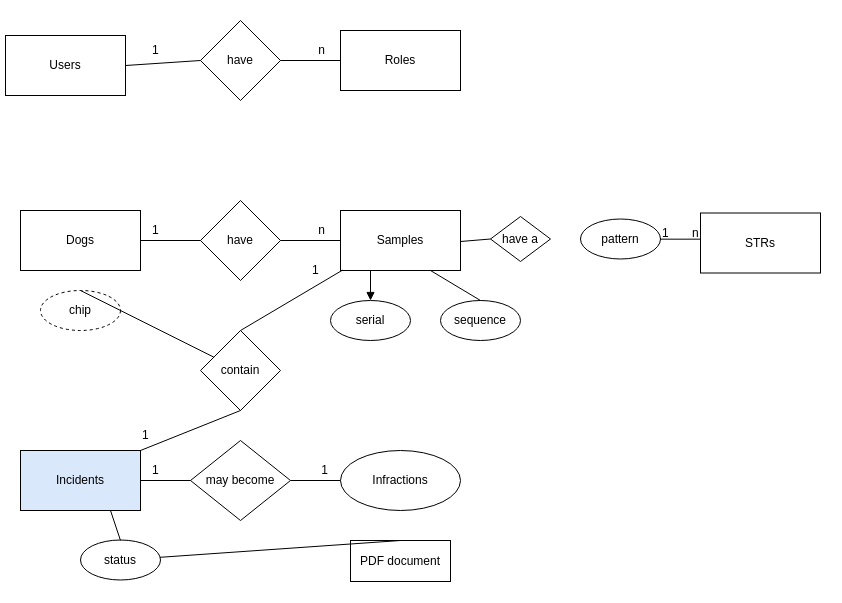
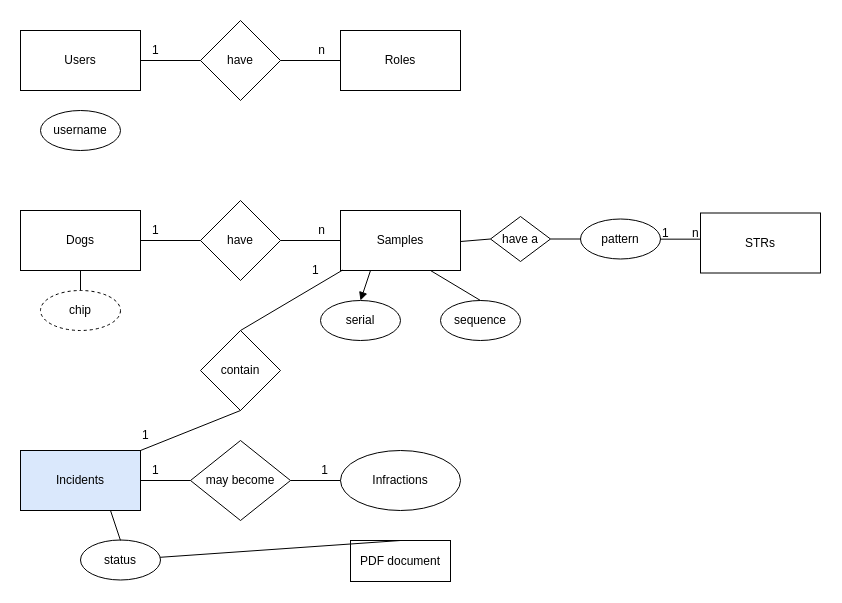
(66, 66) -> (81, 61)
none -> (81, 131)
none -> (566, 239)
(371, 321) -> (361, 321)
(147, 324) -> (81, 281)
